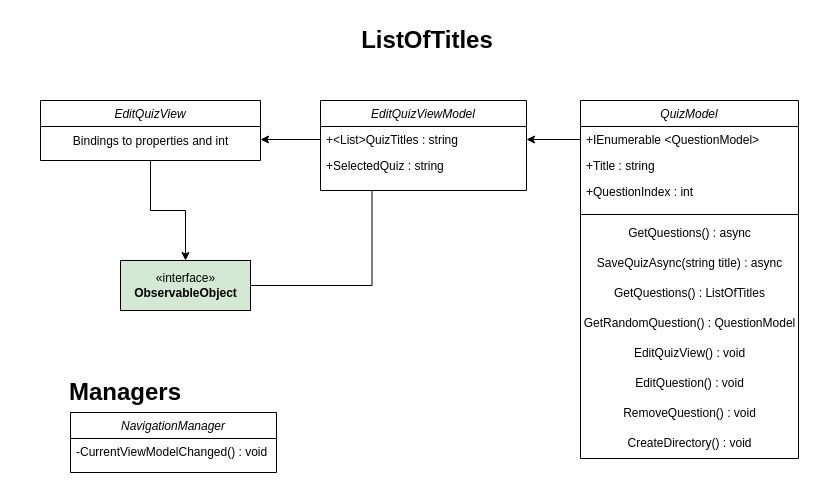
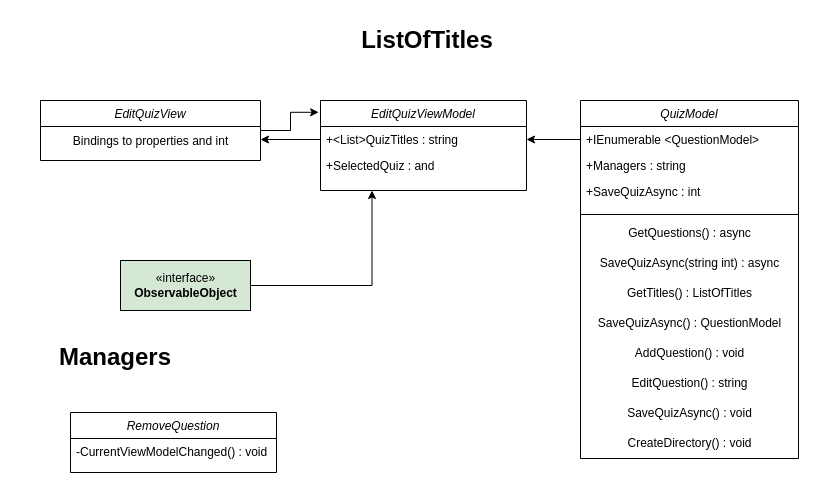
(391, 166) -> (382, 166)
(627, 166) -> (640, 166)
(645, 192) -> (645, 192)
(372, 197) -> (372, 199)
(165, 211) -> (291, 125)
(690, 264) -> (690, 264)
(690, 294) -> (690, 294)
(690, 324) -> (690, 324)
(690, 354) -> (690, 354)
(690, 384) -> (690, 384)
(126, 393) -> (116, 358)
(690, 414) -> (690, 414)
(173, 426) -> (173, 426)
